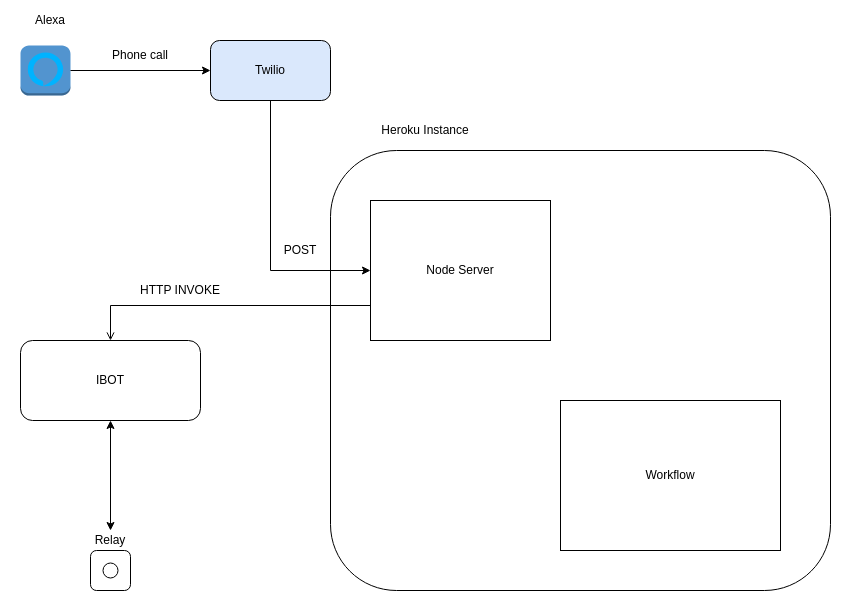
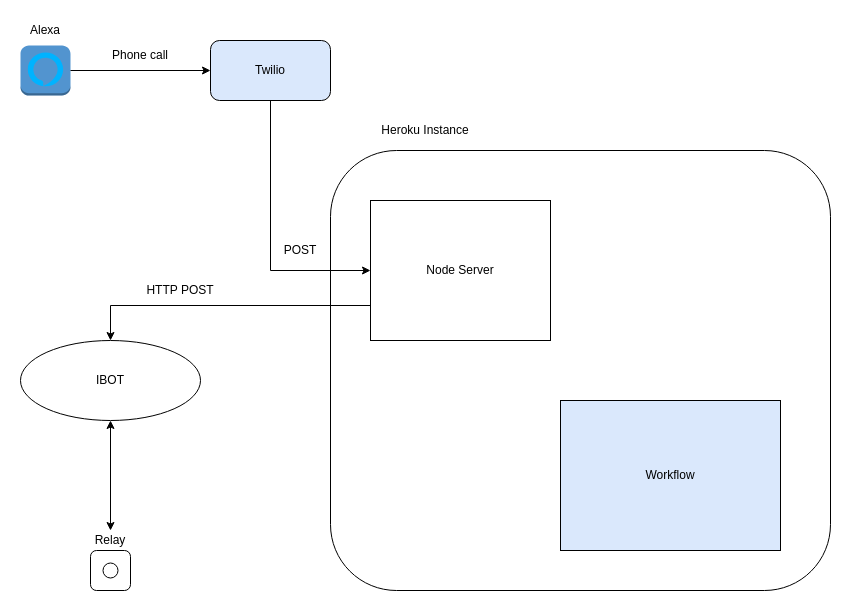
(51, 21) -> (46, 31)
(181, 291) -> (181, 291)
(111, 334) -> (111, 332)
(111, 381) -> (111, 381)
(671, 476) -> (671, 476)
